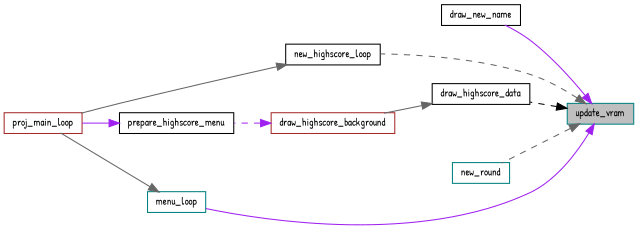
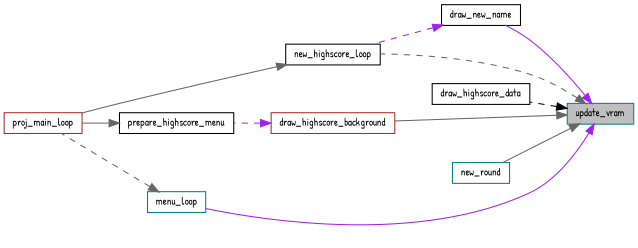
none -> (402, 36)
(403, 109) -> (476, 118)
(96, 123) -> (96, 123)
(536, 146) -> (536, 146)
(105, 160) -> (105, 160)
